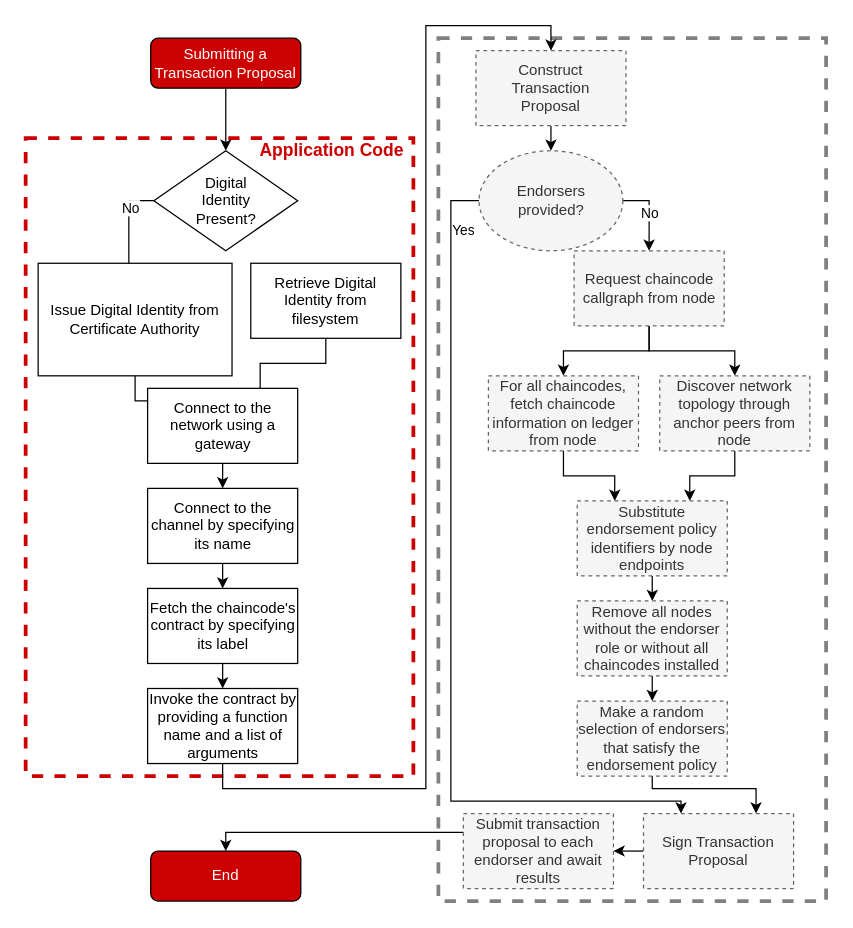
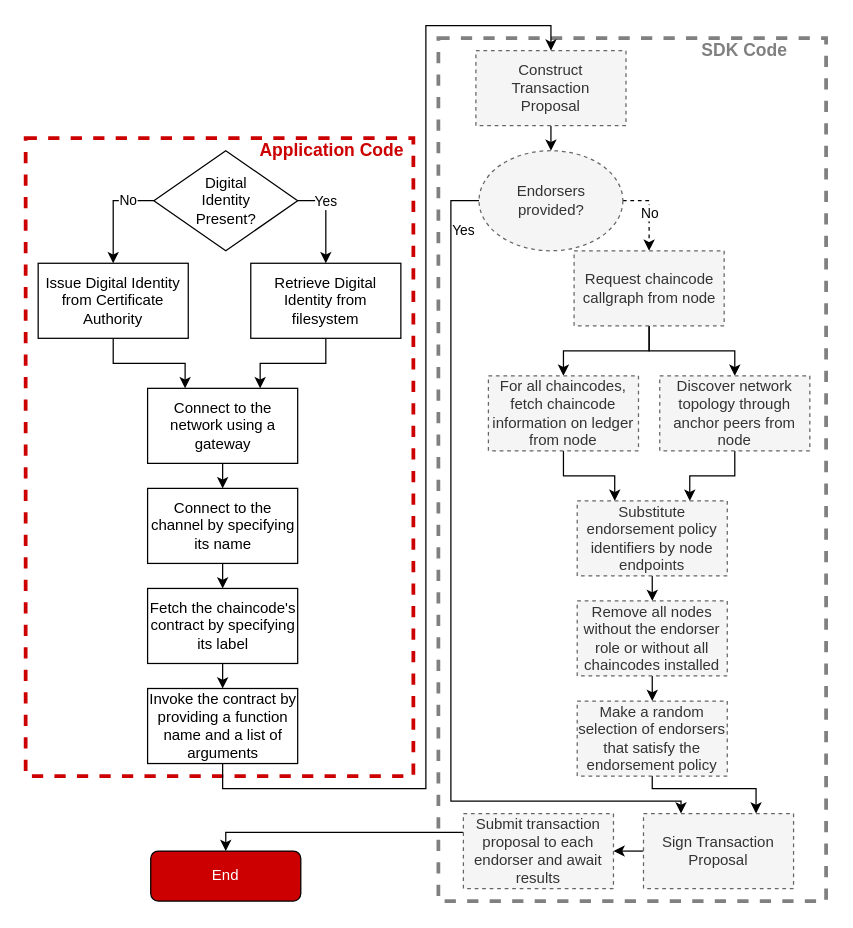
none -> (744, 51)
(226, 63) -> none
(226, 115) -> none
(639, 201) -> (639, 201)
none -> (326, 214)
(135, 319) -> (113, 301)
(260, 381) -> (260, 378)
